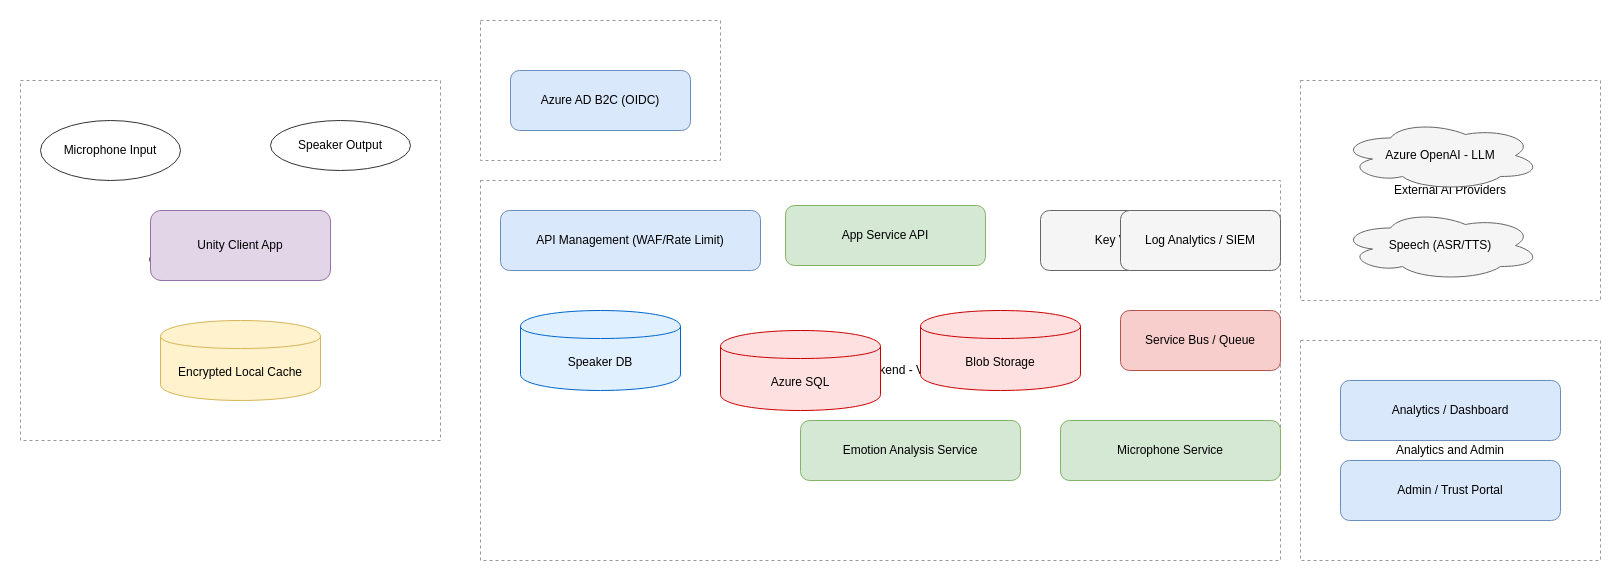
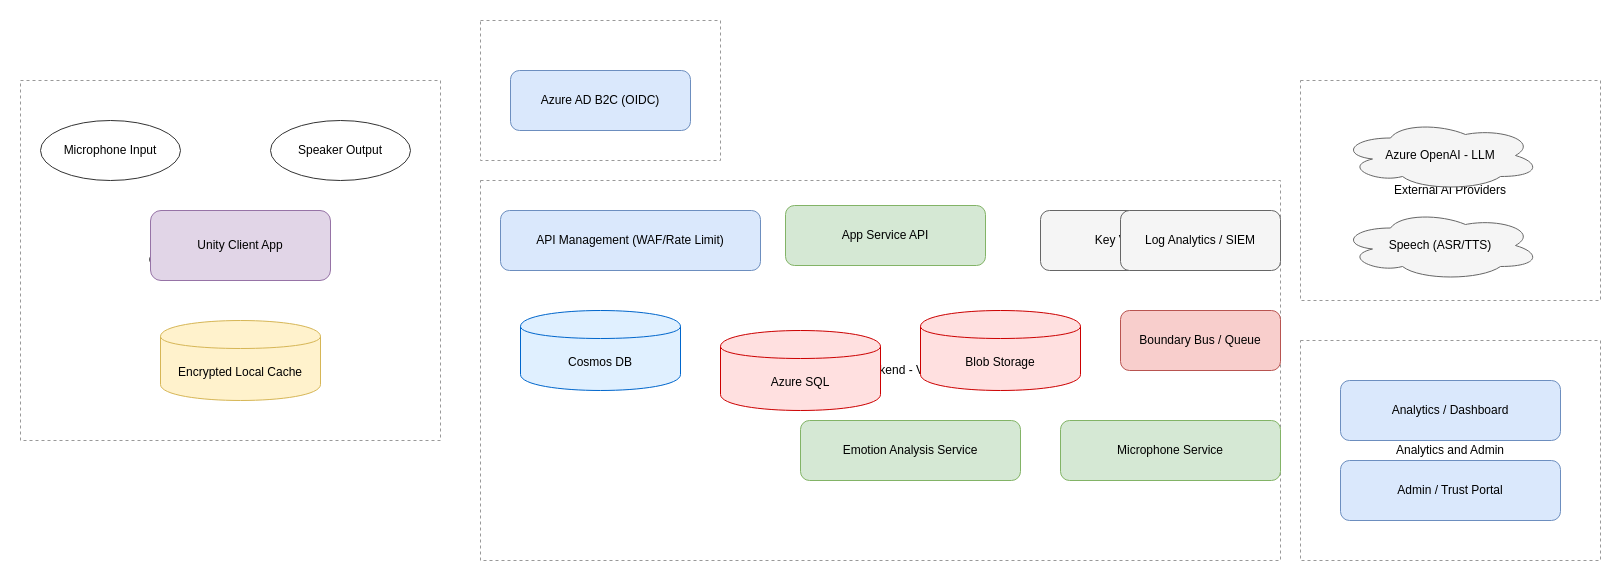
(341, 146) -> (341, 151)
(1201, 341) -> (1201, 341)
(601, 363) -> (601, 363)
